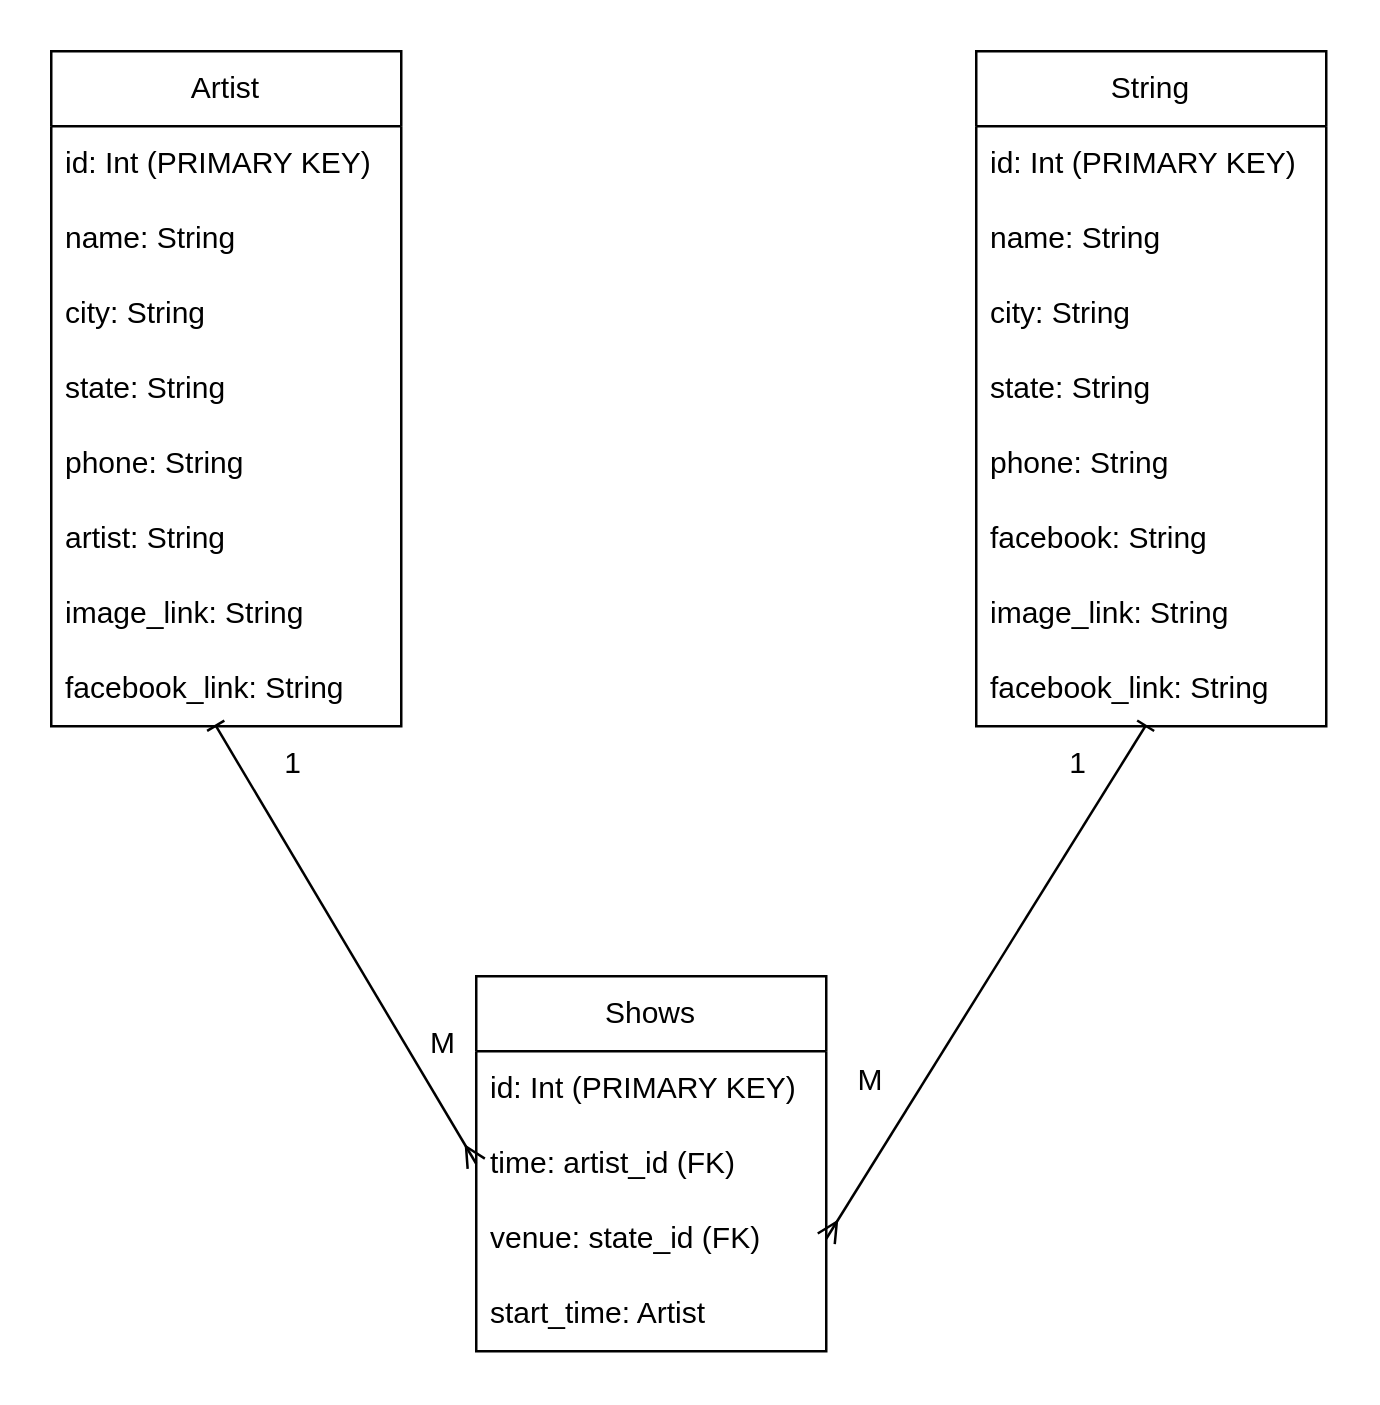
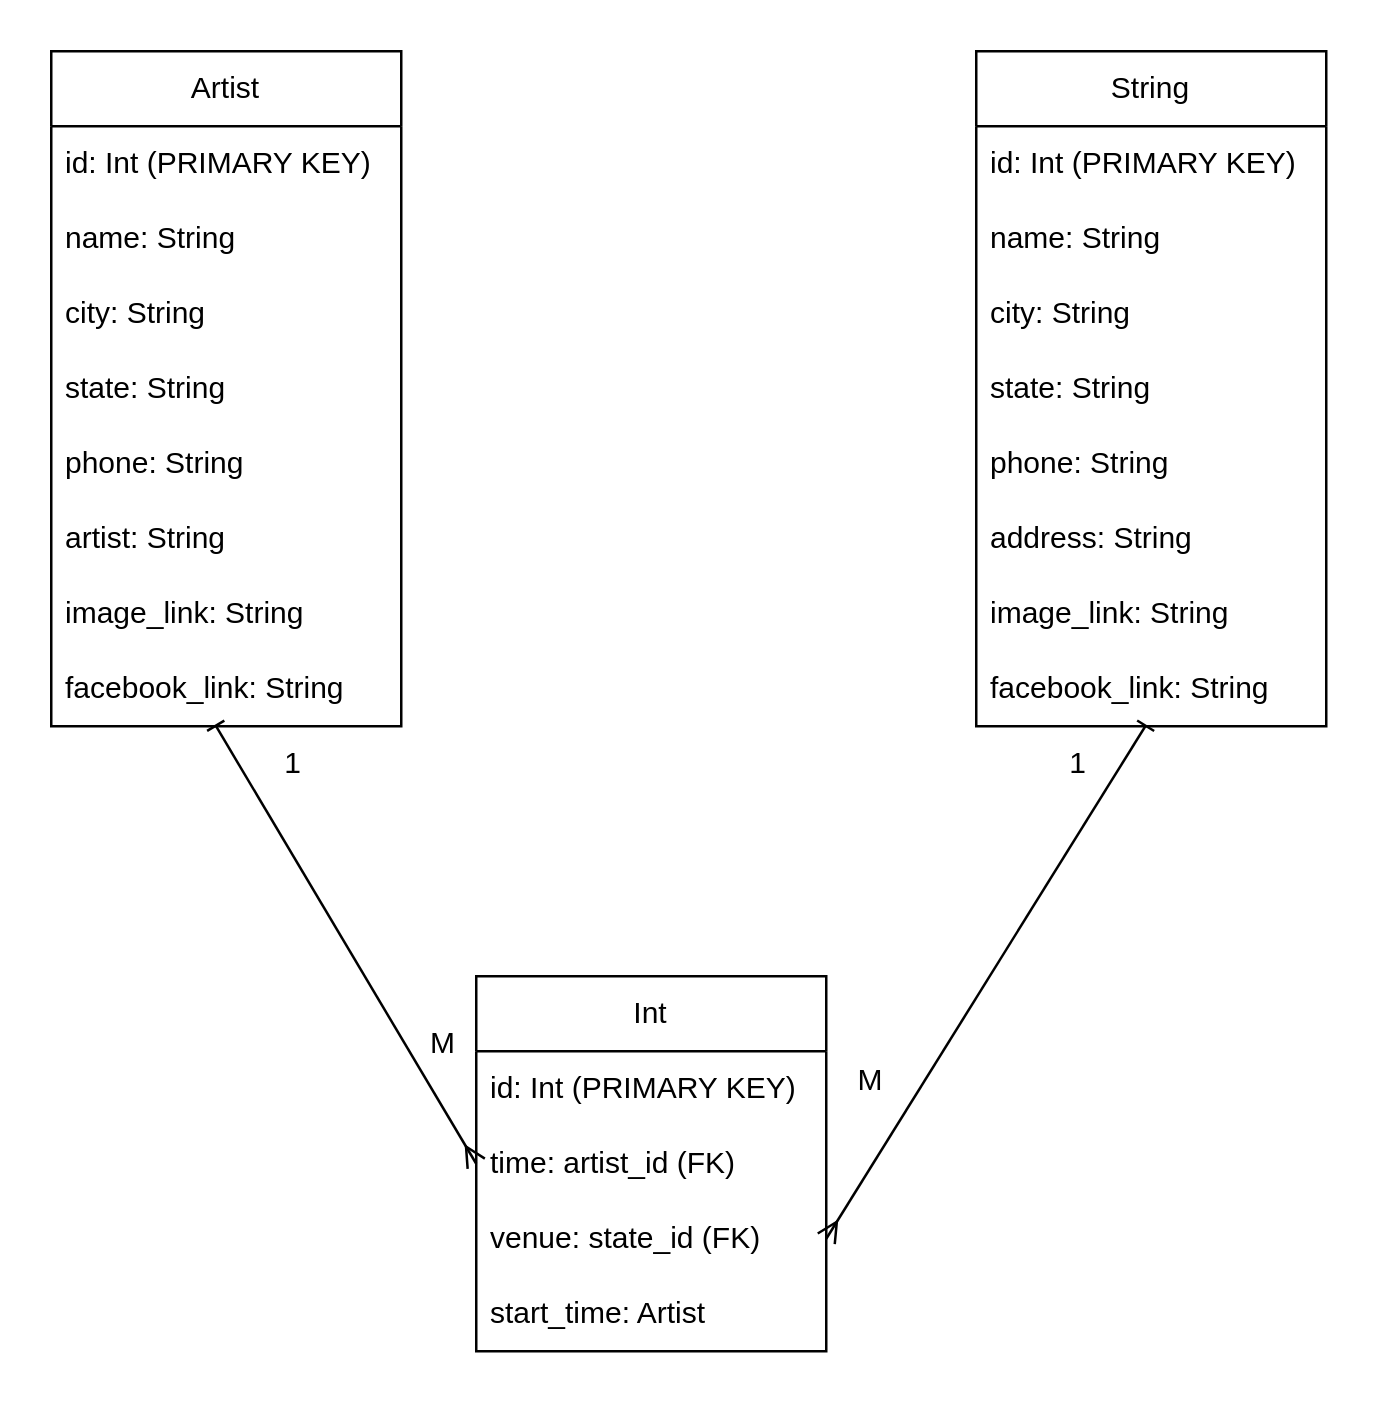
(1114, 539) -> (1106, 539)
(651, 1014) -> (651, 1014)
